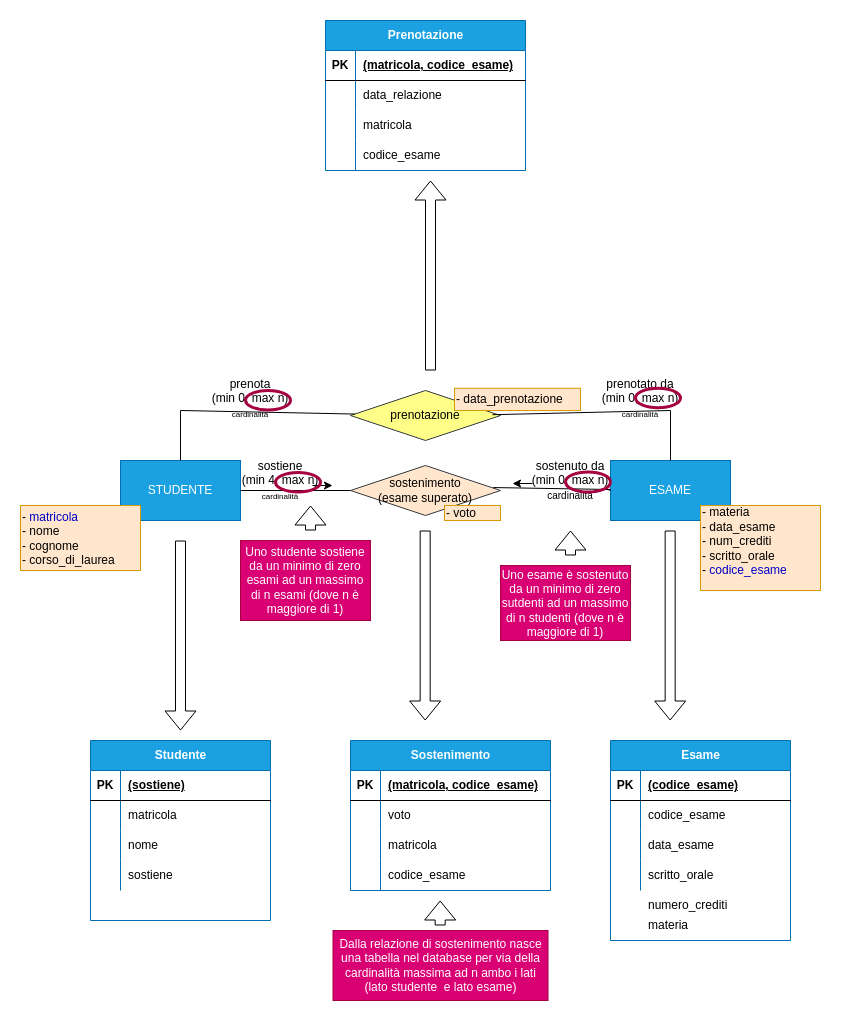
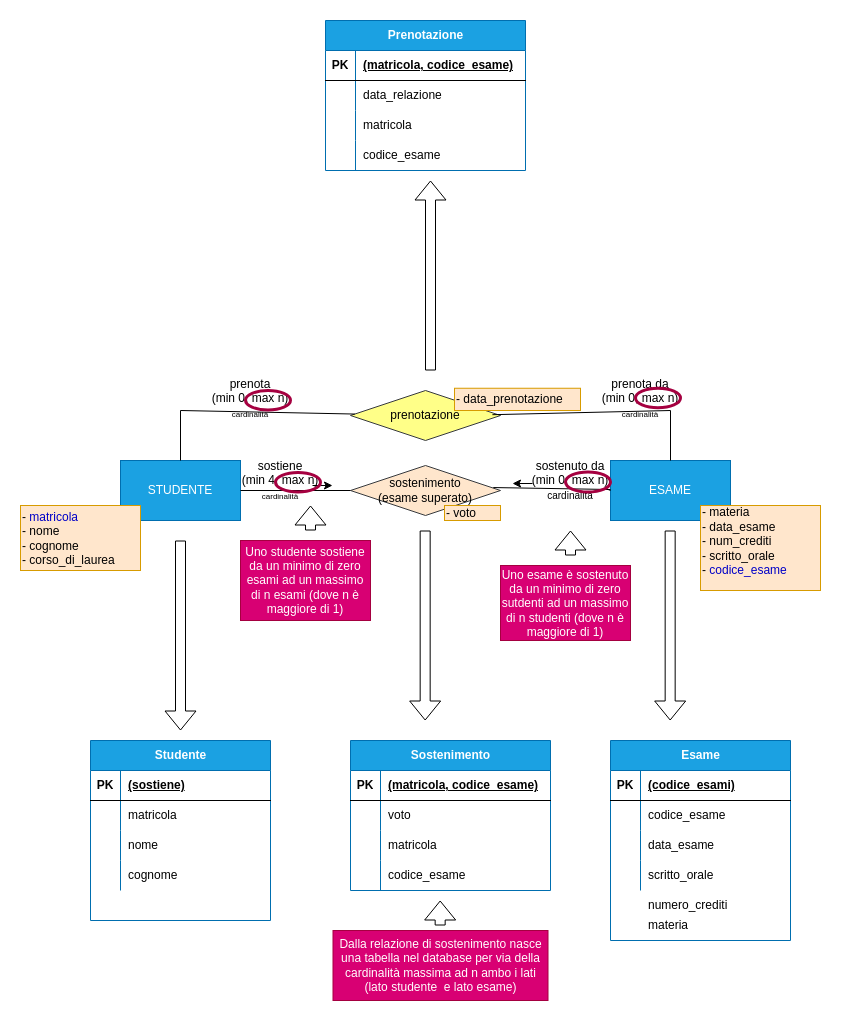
(641, 399) -> (641, 399)
(694, 786) -> (692, 786)
(154, 876) -> (152, 876)
